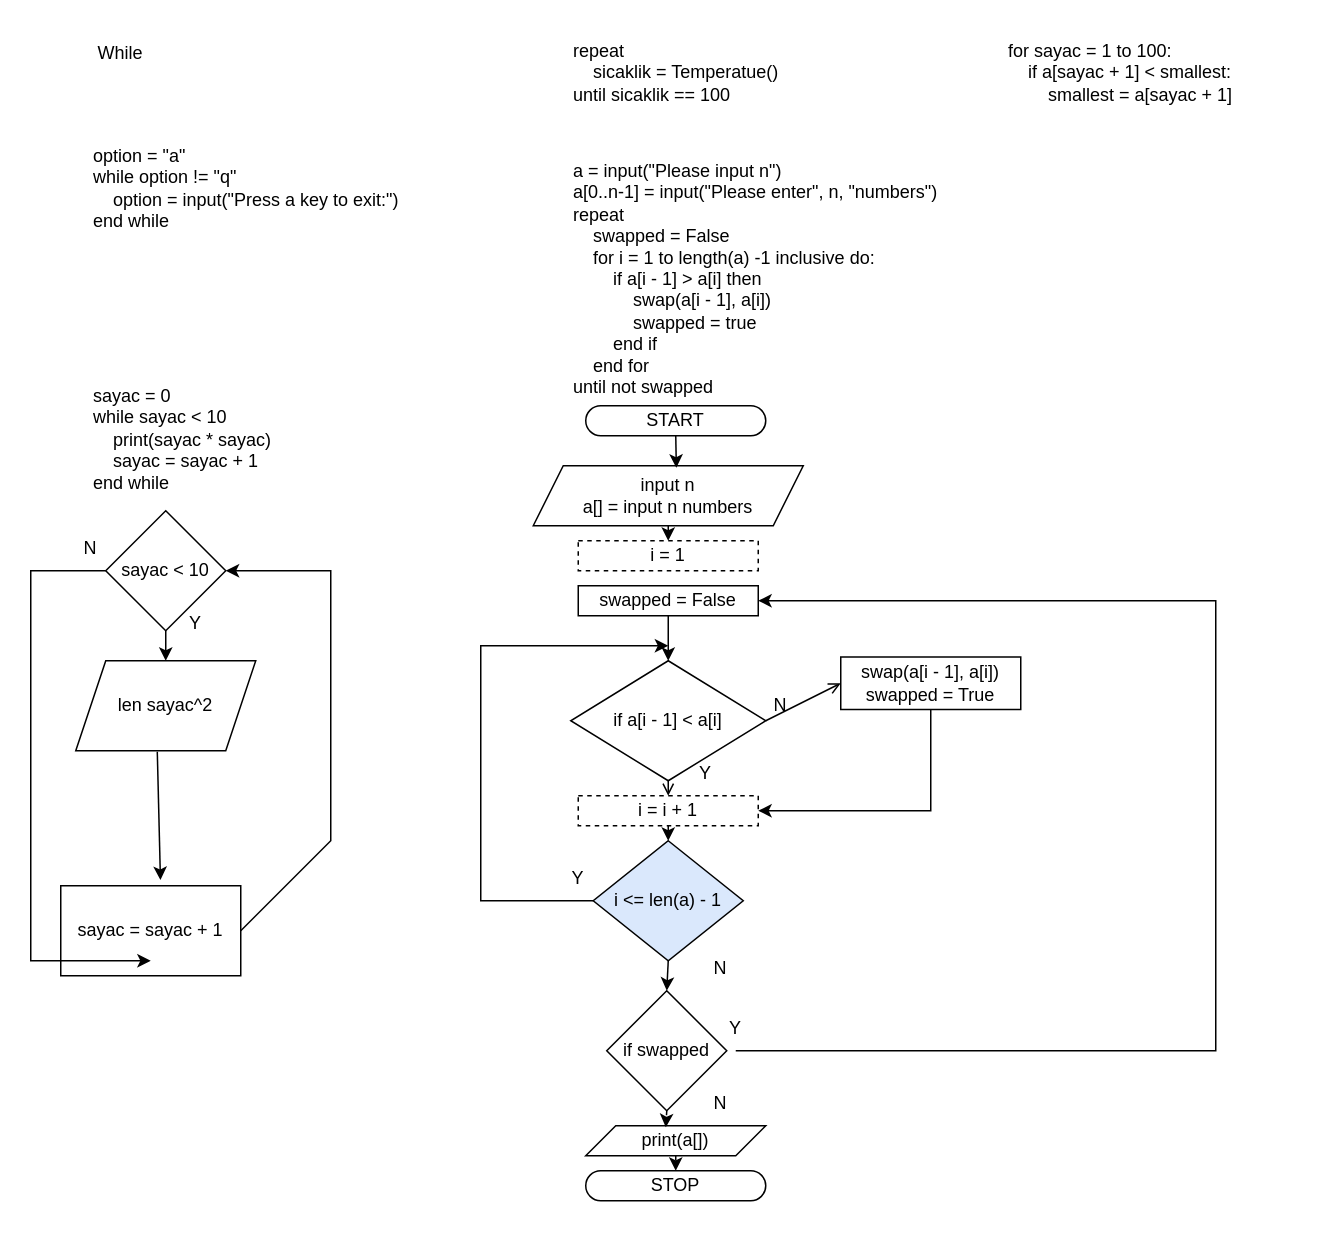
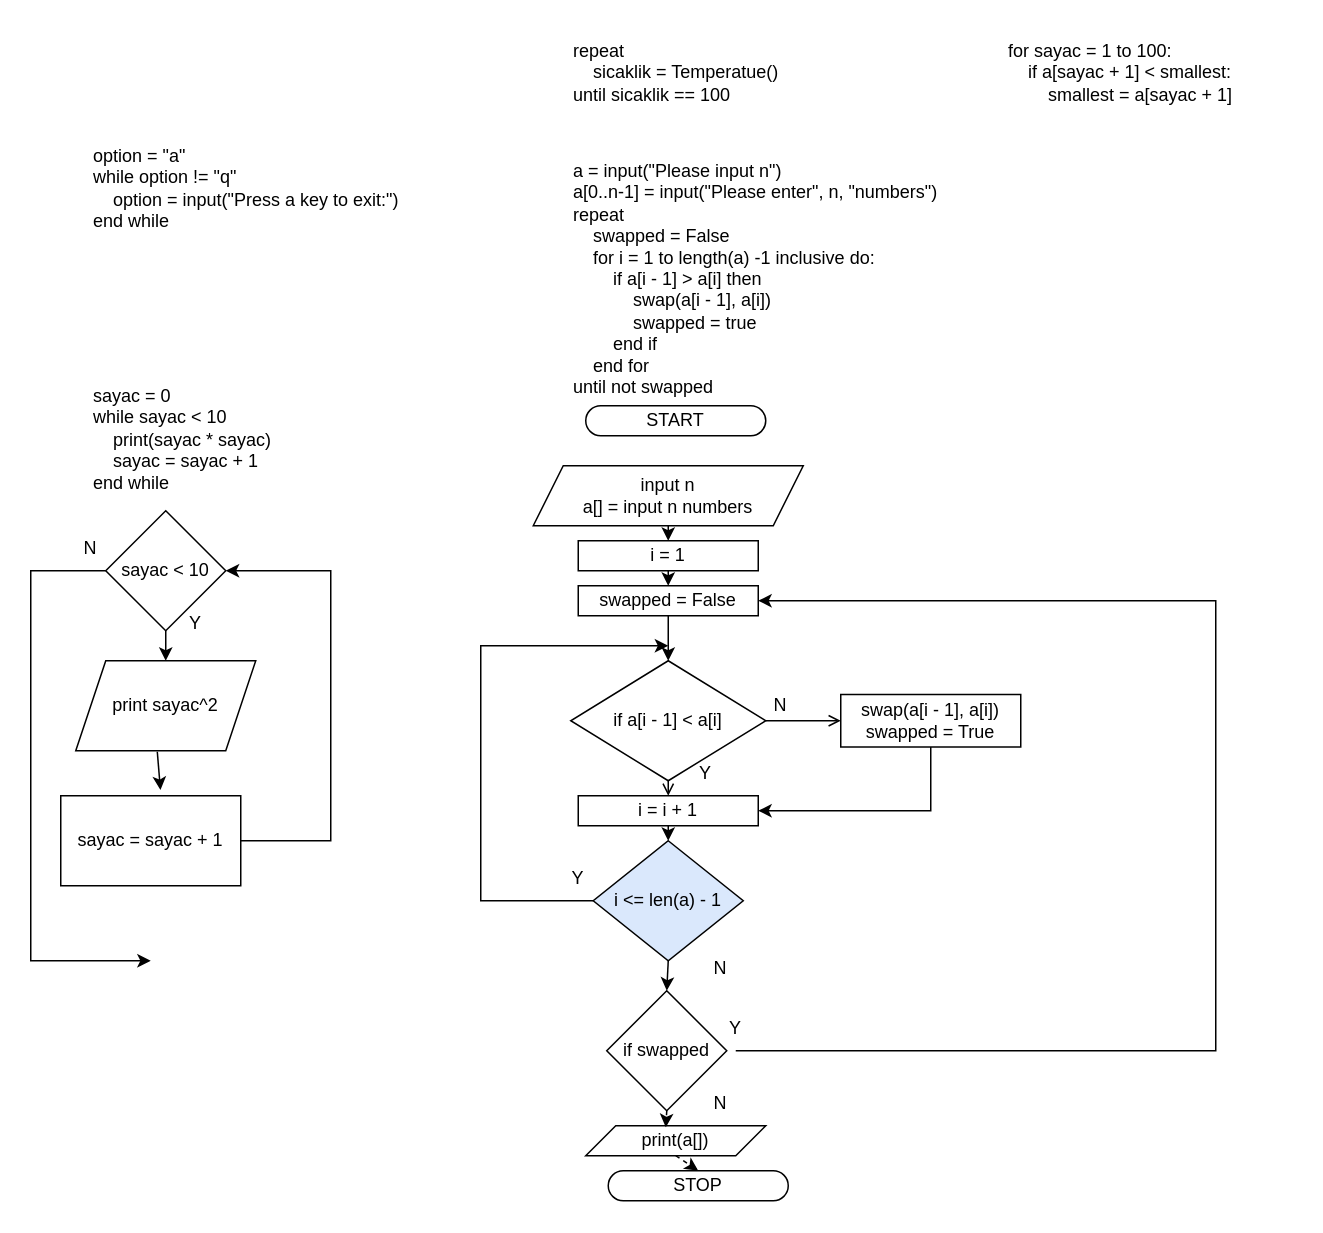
(121, 53) -> none
(676, 447) -> none
(668, 556) -> (668, 556)
none -> (668, 573)
(931, 683) -> (931, 721)
(166, 706) -> (166, 706)
(668, 811) -> (668, 811)
(151, 931) -> (151, 841)
(676, 1186) -> (698, 1186)
